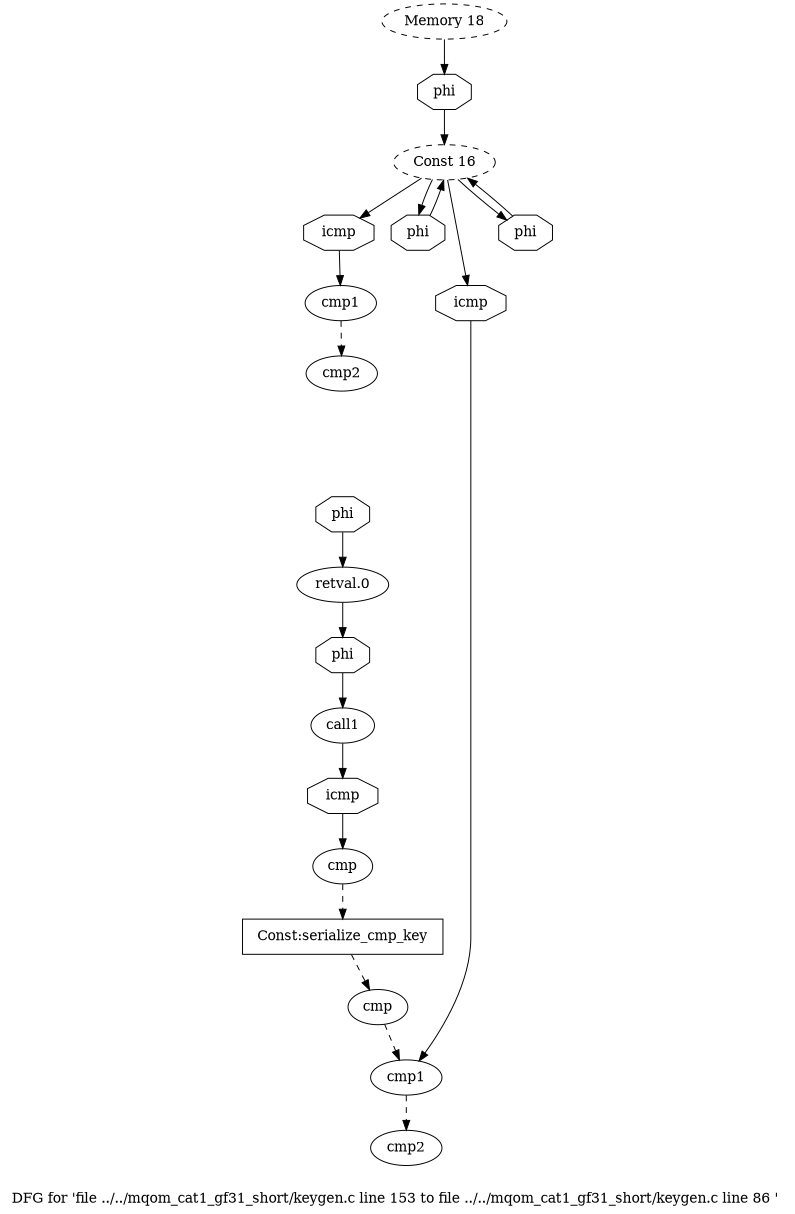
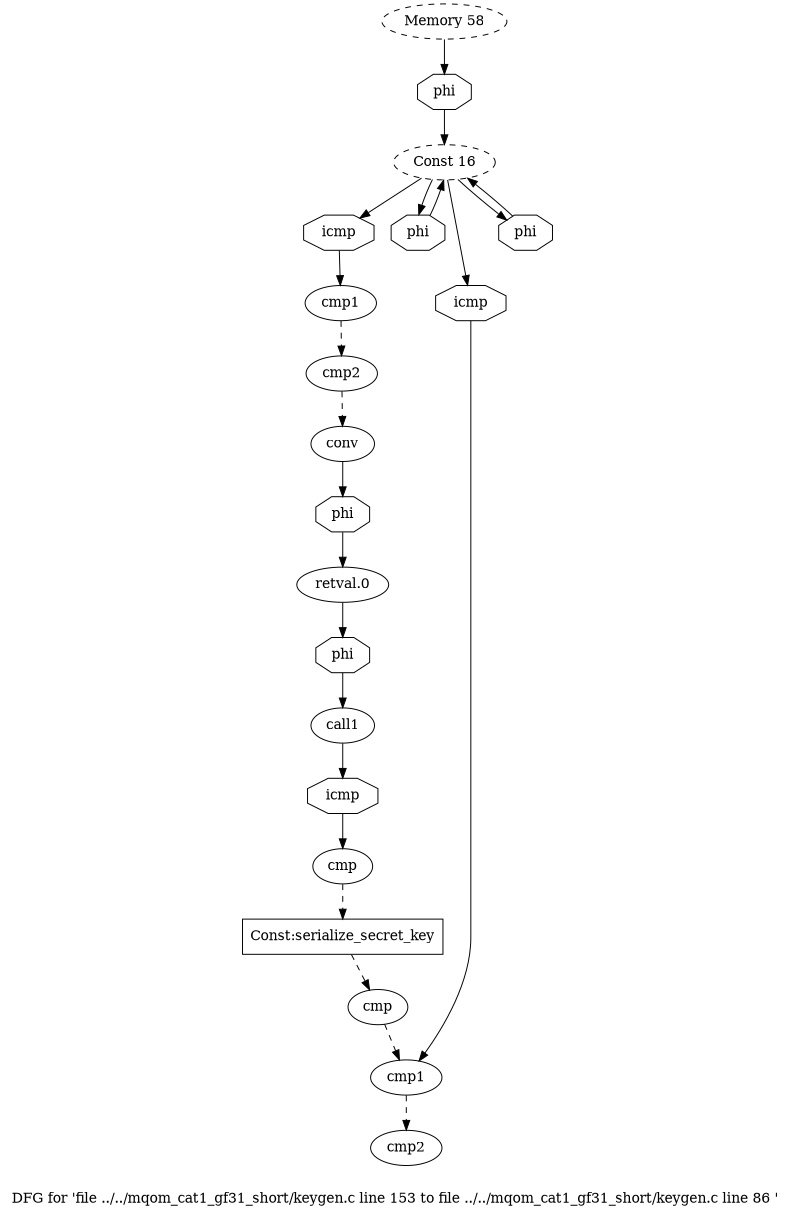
(444, 22) -> (444, 22)
none -> (343, 444)
(343, 937) -> (343, 937)
